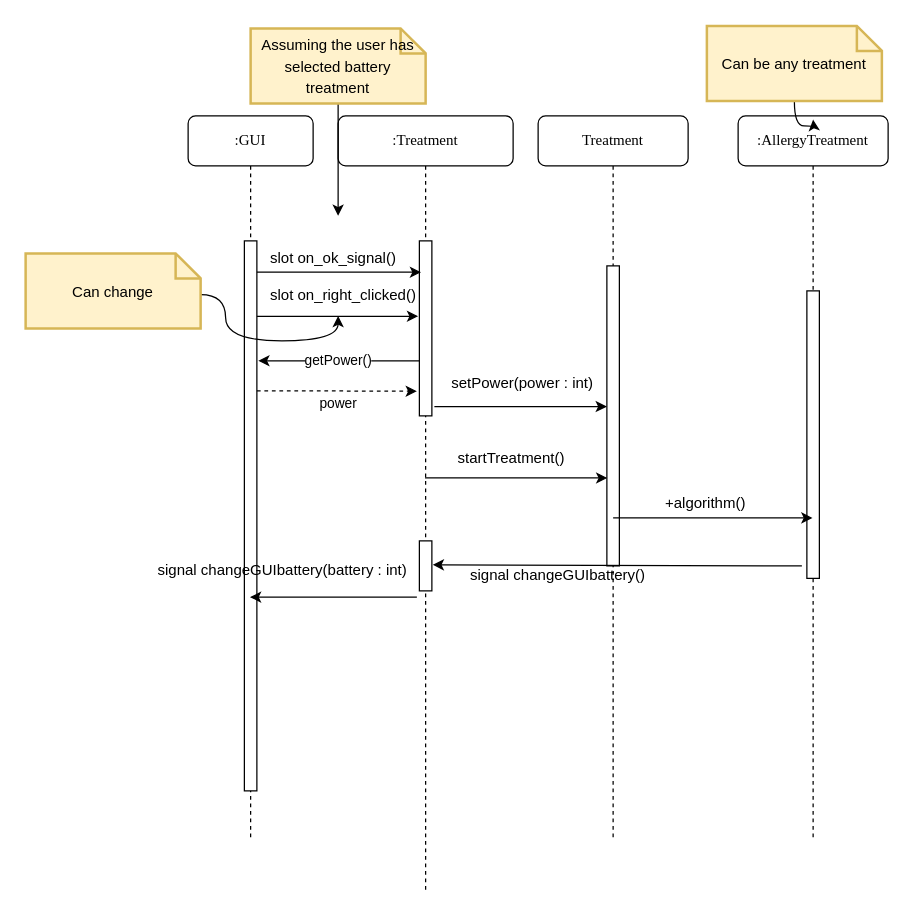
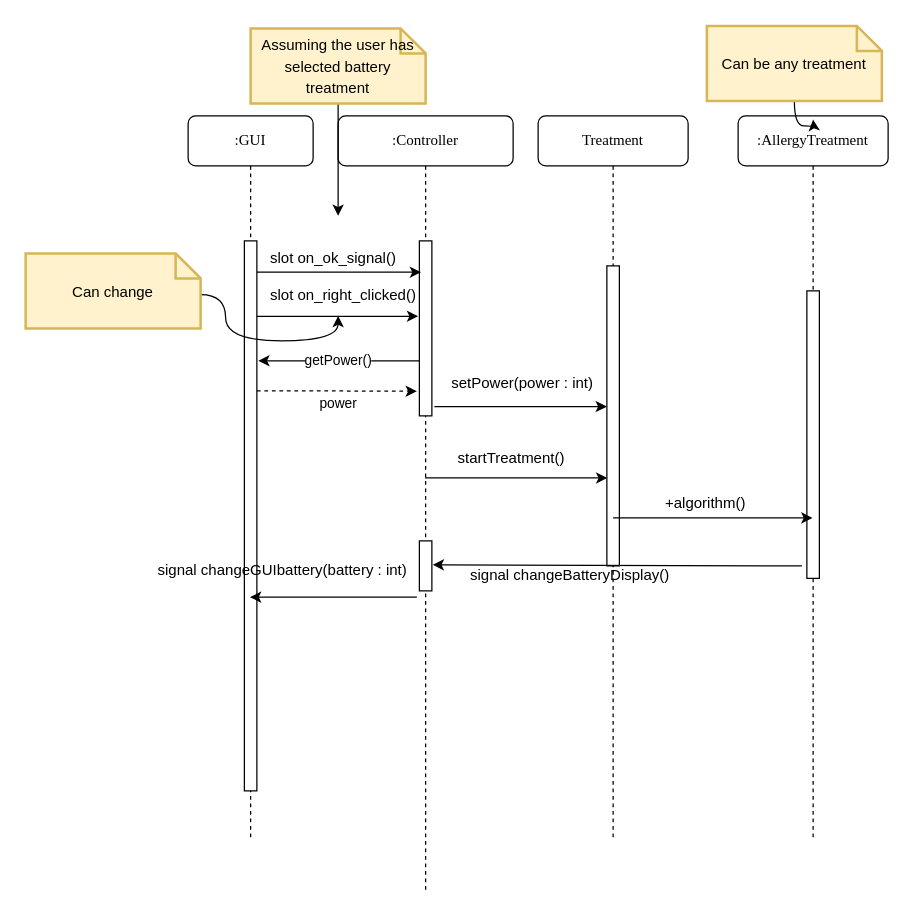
(426, 141) -> (426, 141)
(569, 575) -> (582, 575)
